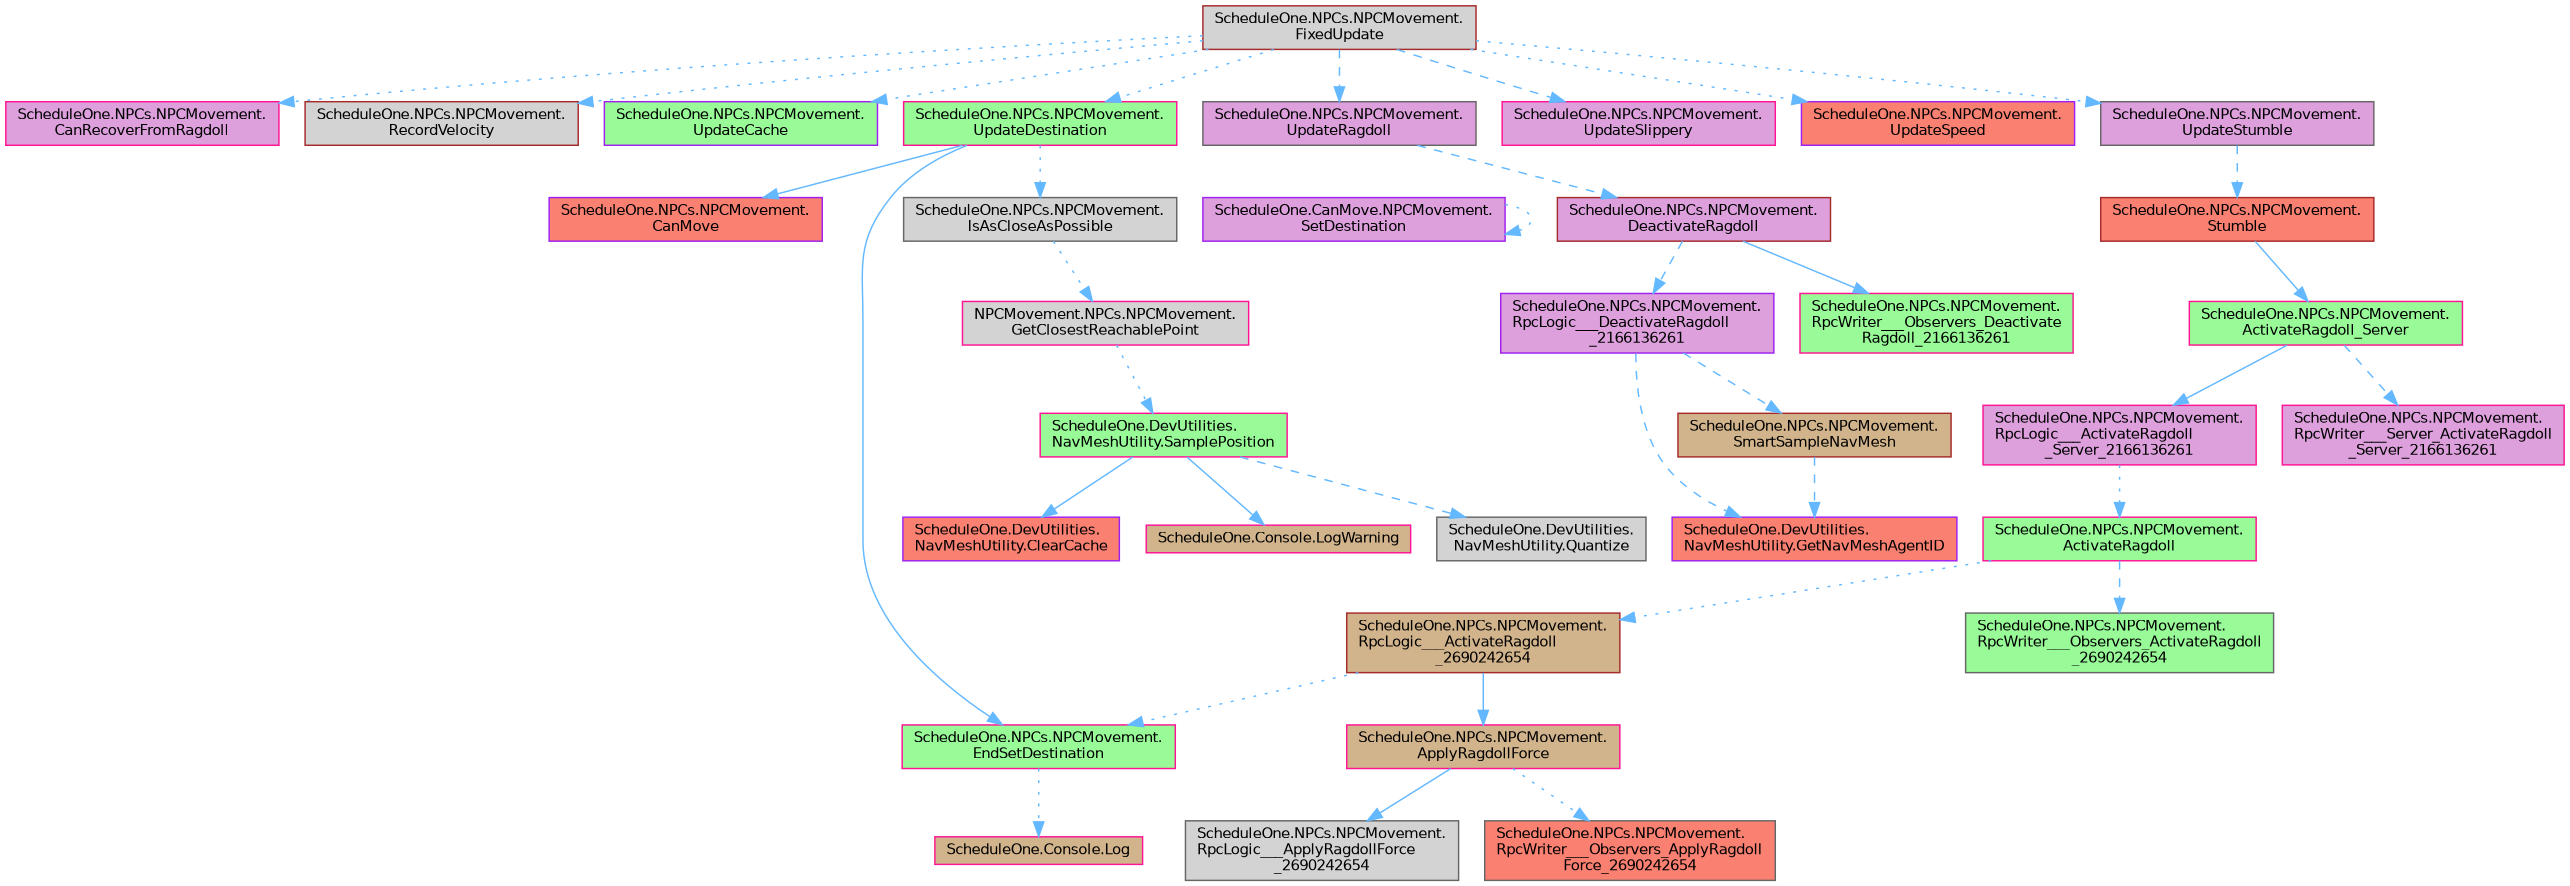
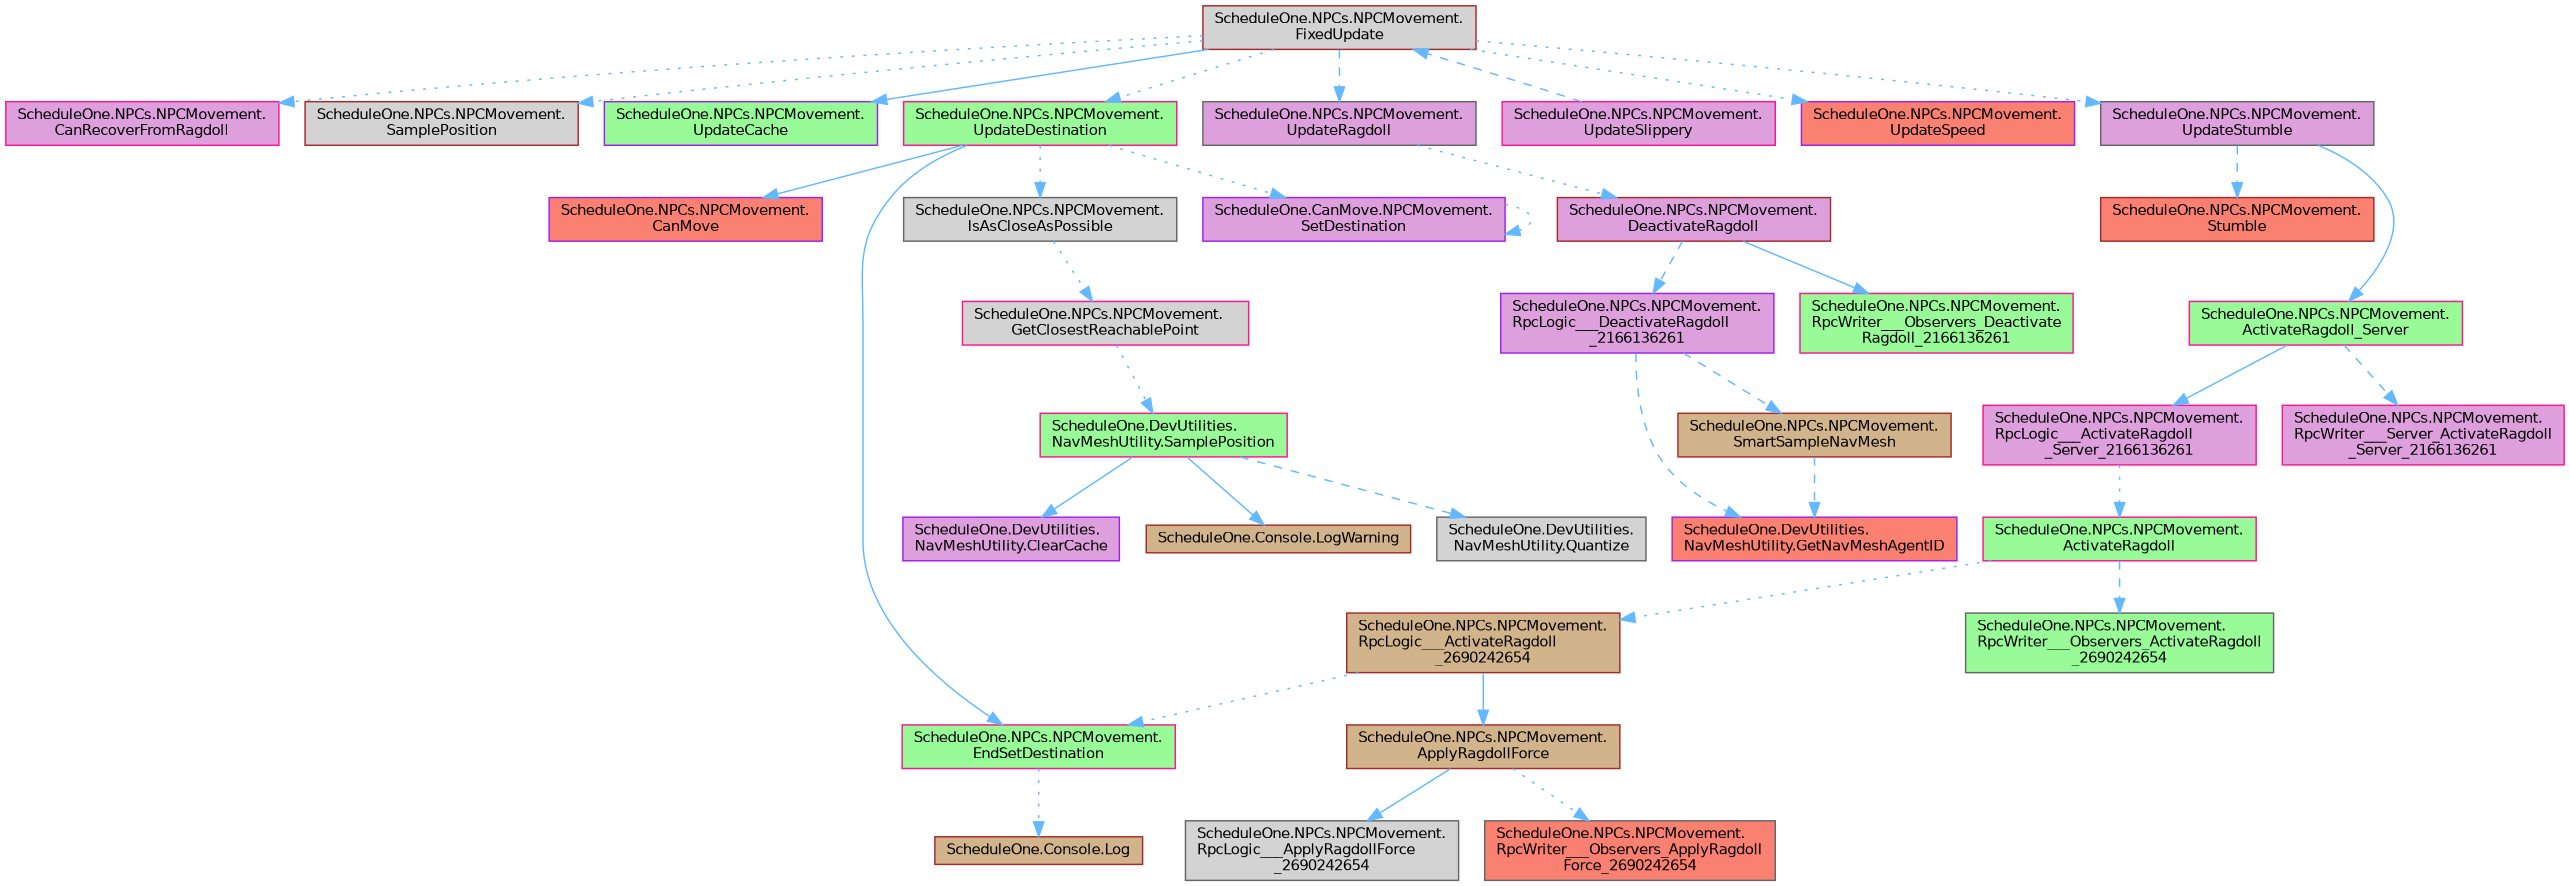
(1048, 74) -> (1048, 74)
(1474, 74) -> (1505, 77)
(442, 123) -> (442, 123)
none -> (1190, 169)
(1510, 170) -> (1510, 170)
(2277, 266) -> (2390, 205)
(1106, 323) -> (1106, 323)
(1011, 539) -> (1011, 539)
(1278, 539) -> (1278, 539)
(1483, 747) -> (1483, 747)
(1039, 851) -> (1039, 851)
